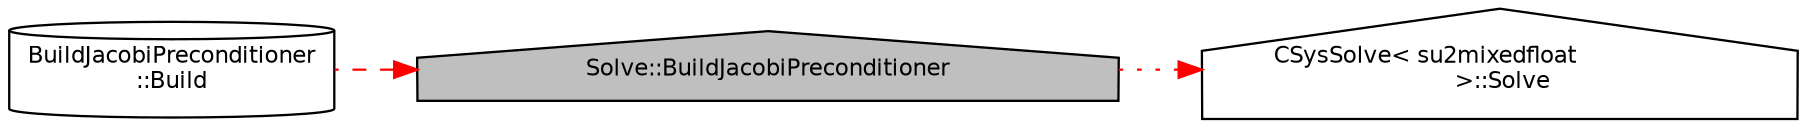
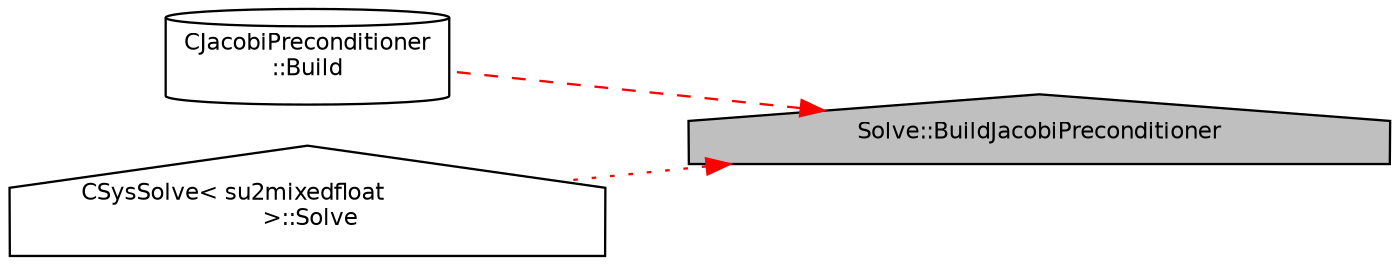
(172, 70) -> (307, 57)
(1149, 70) -> (633, 174)
